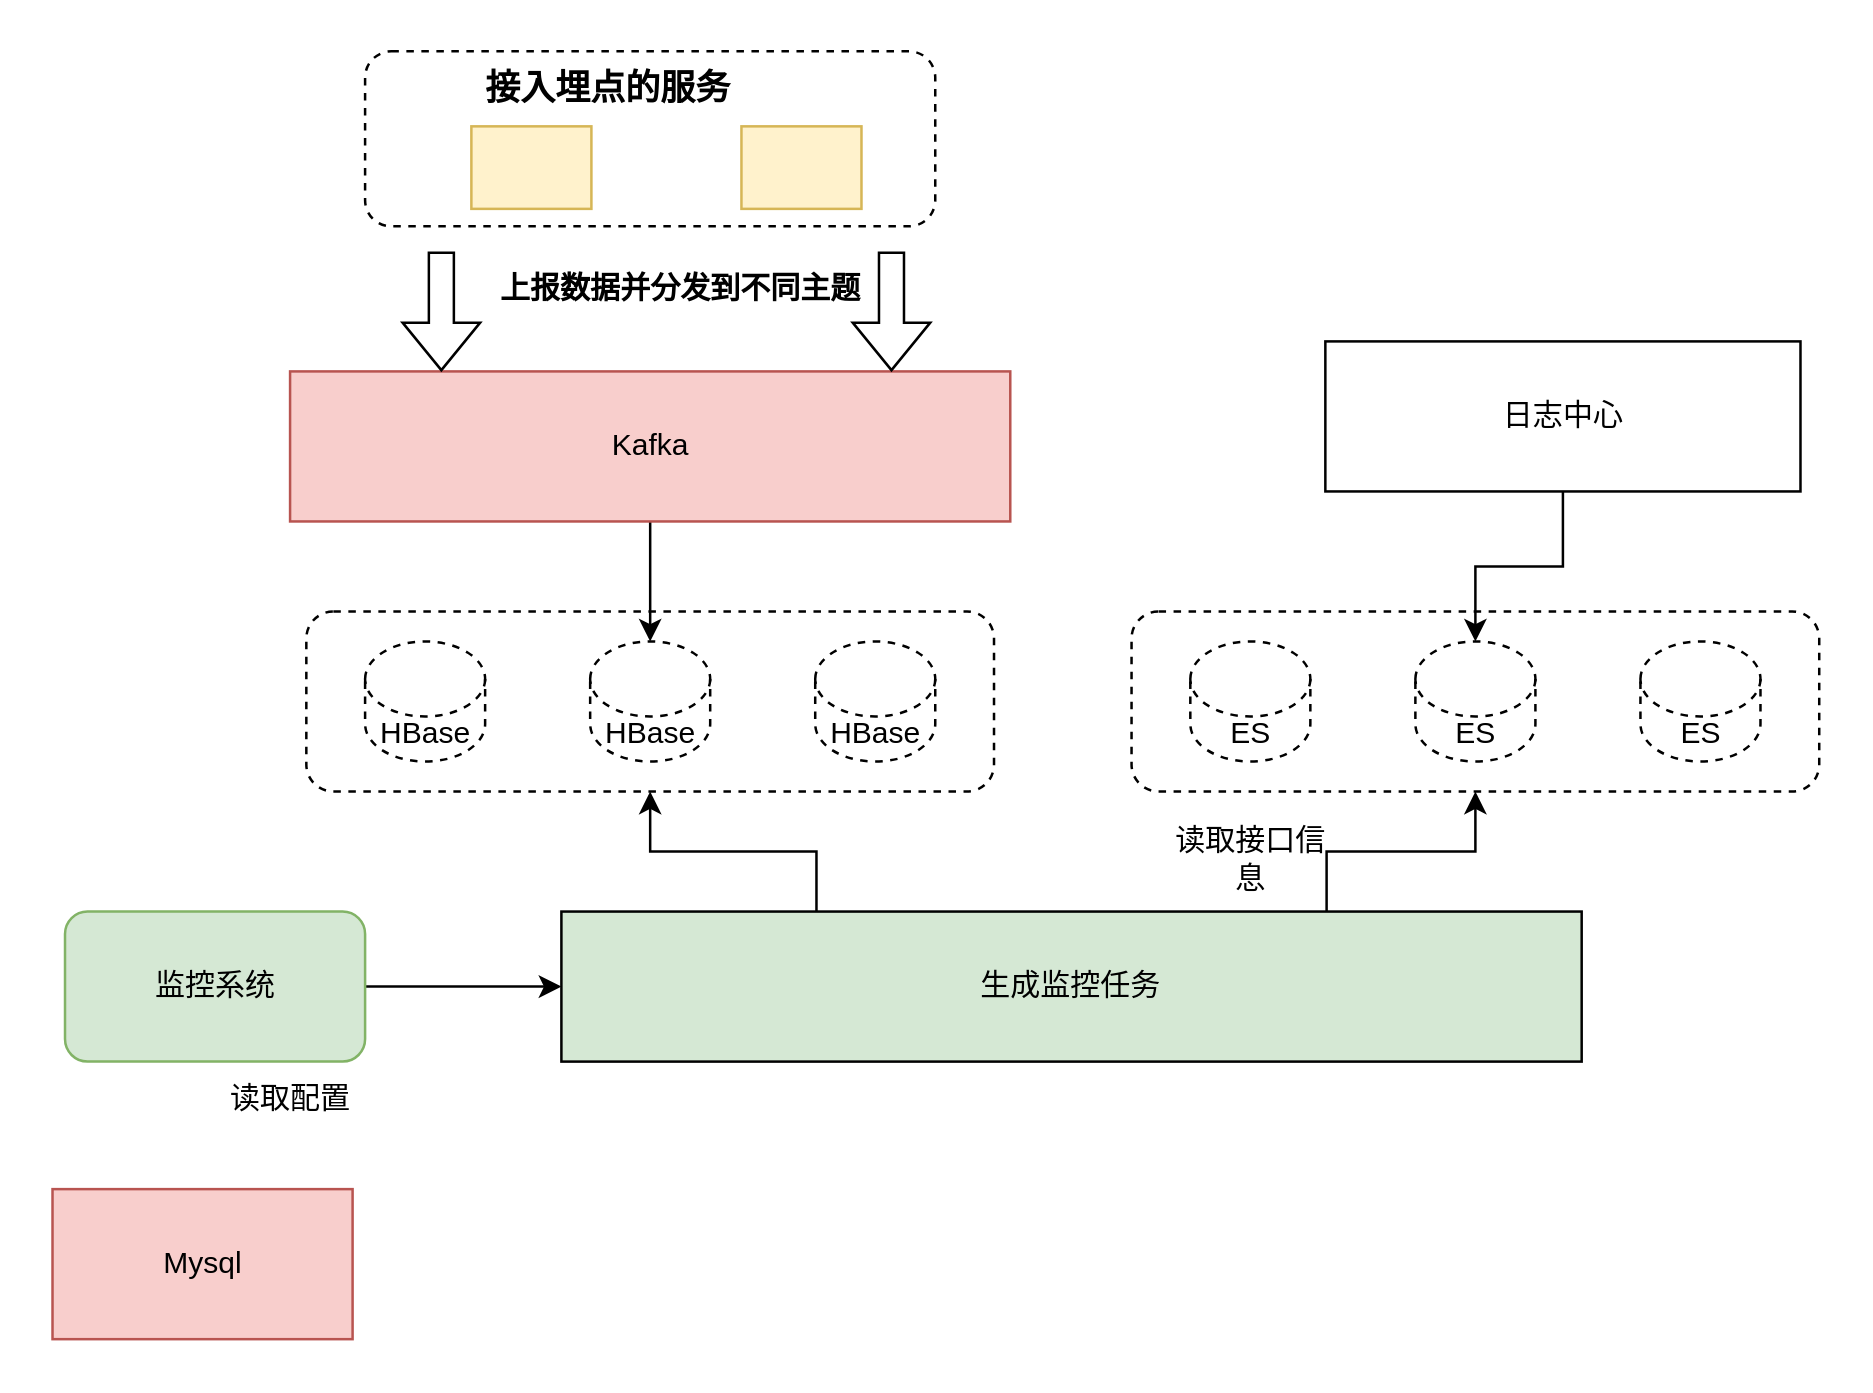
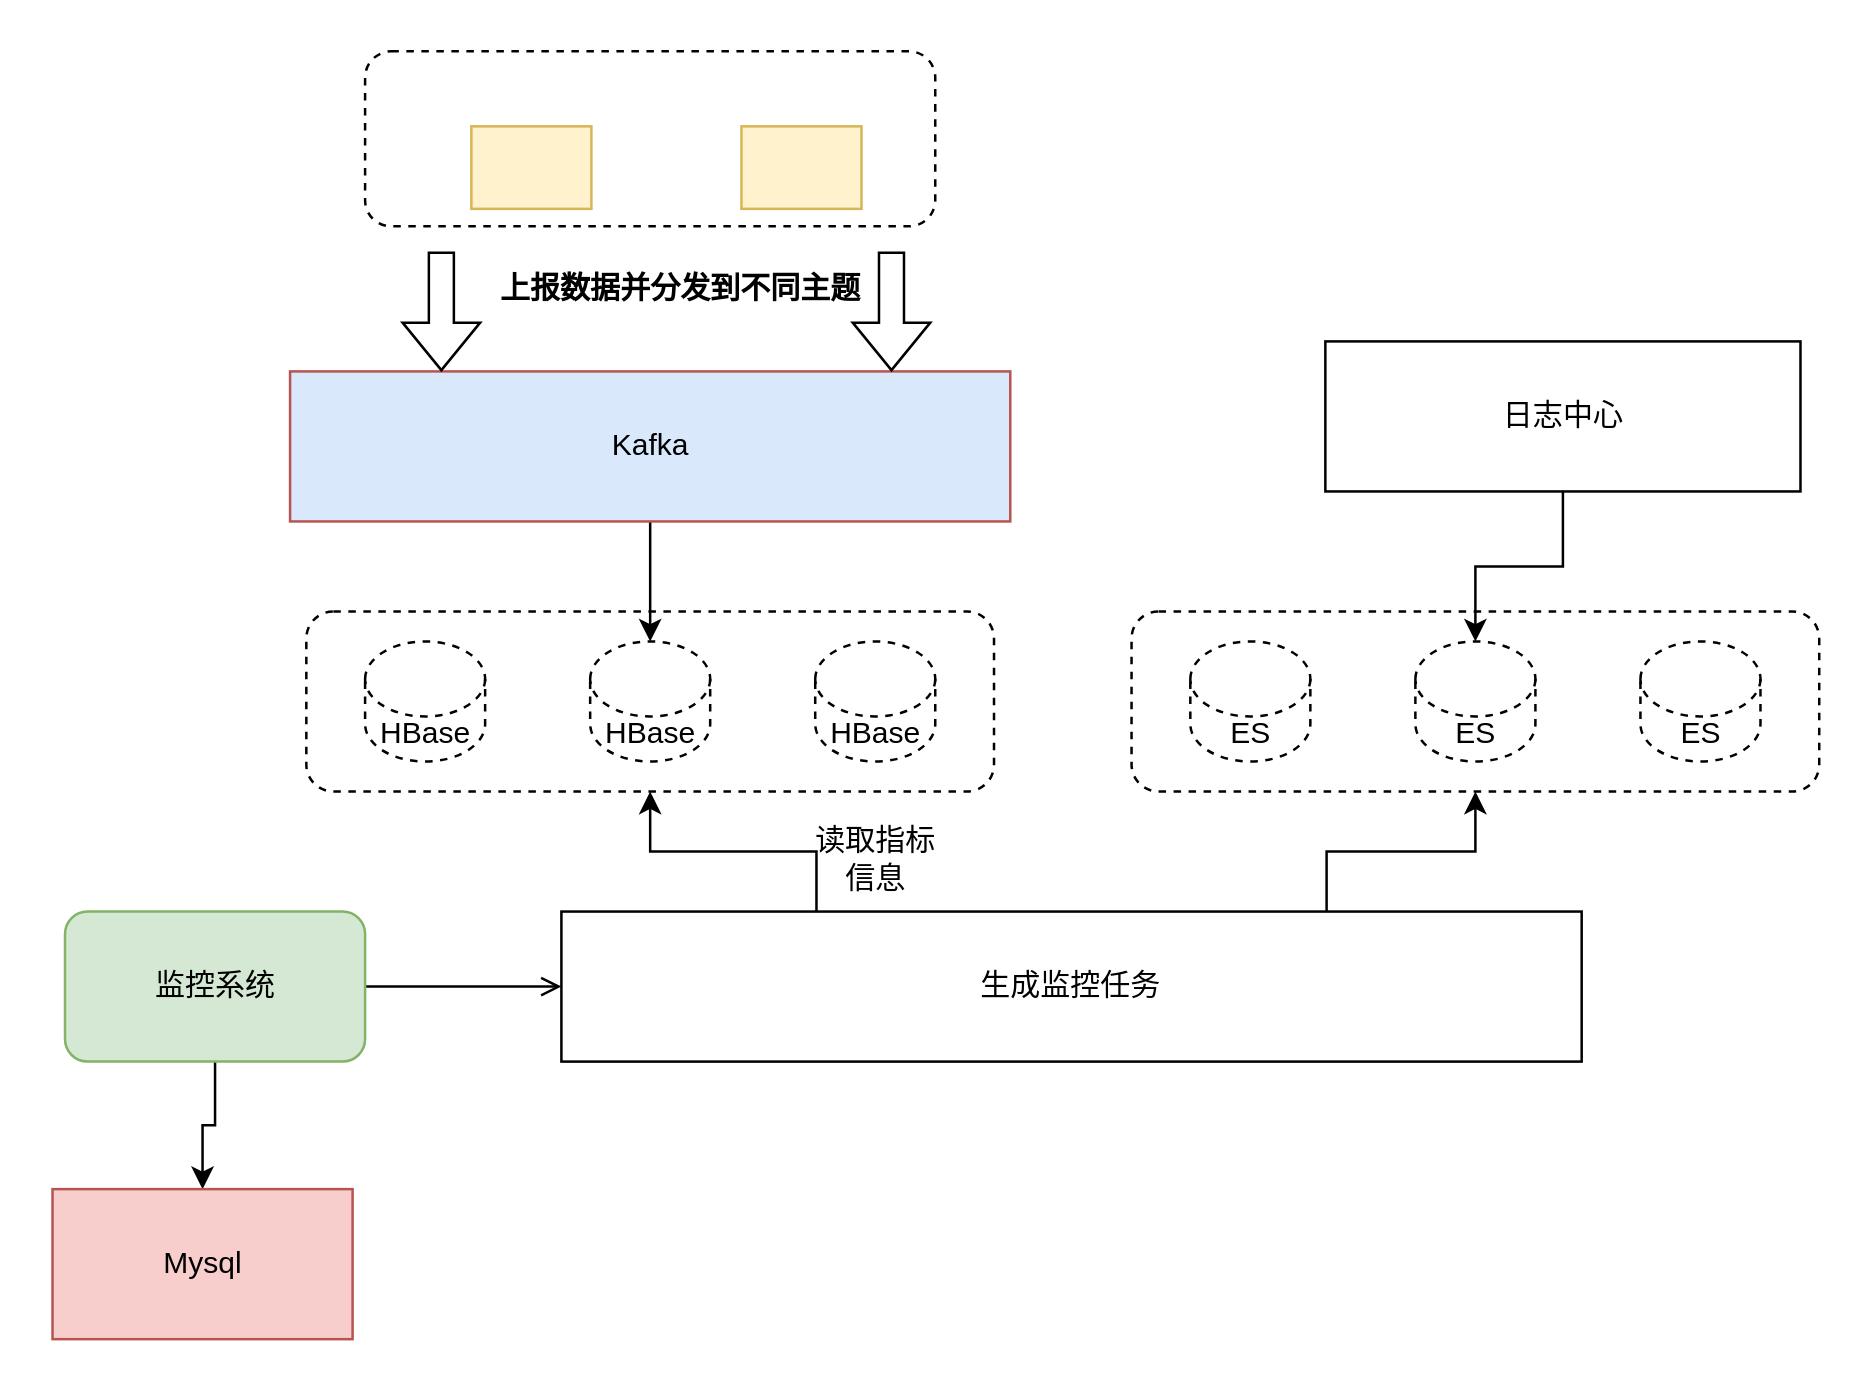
(609, 89) -> none
(650, 446) -> (650, 446)
none -> (875, 859)
(1250, 859) -> none
(543, 986) -> (547, 986)
(1071, 986) -> (1071, 986)
(291, 1099) -> none
none -> (215, 1123)
